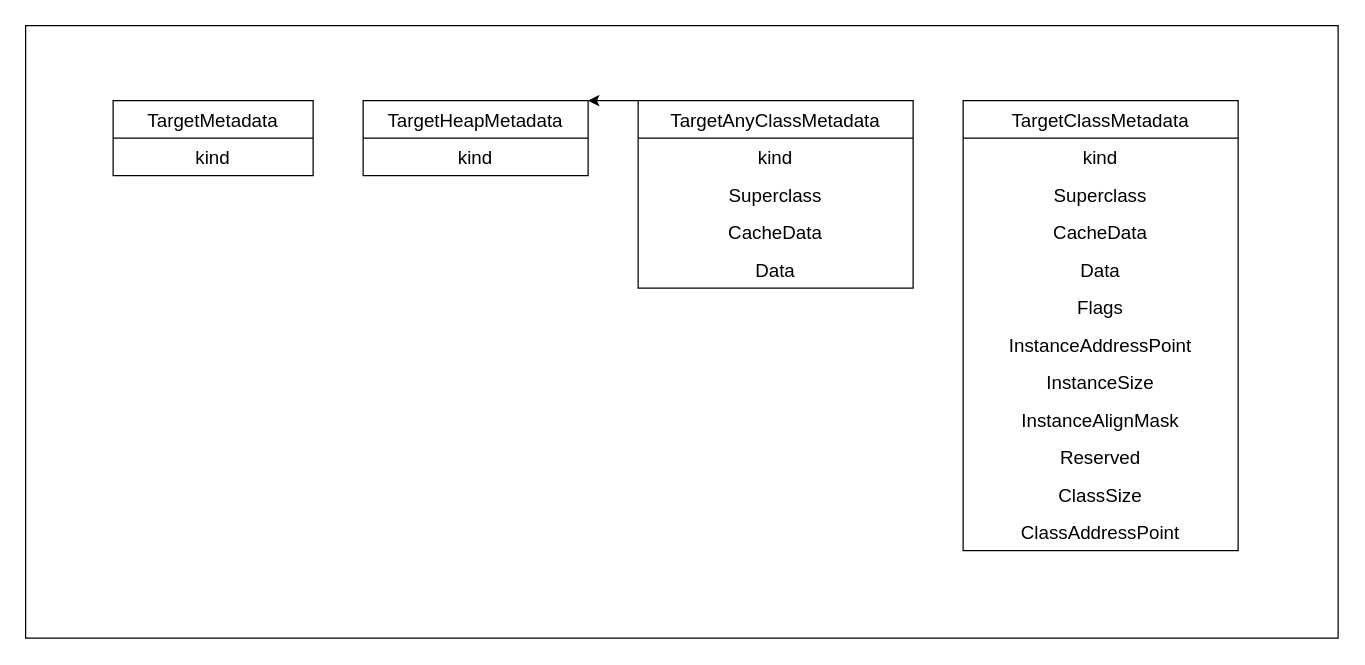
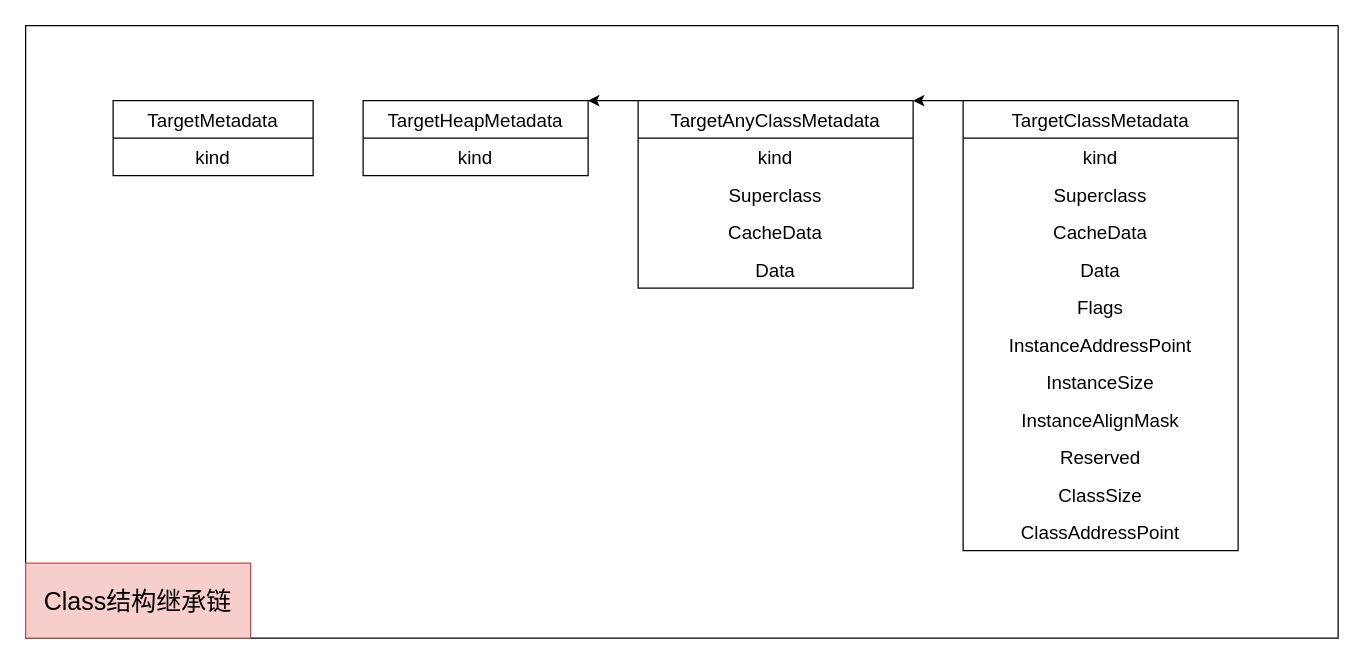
none -> (942, 101)
none -> (138, 601)
